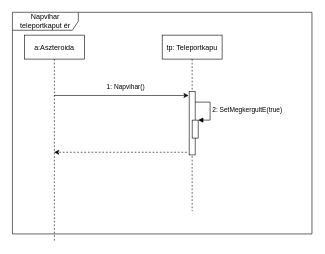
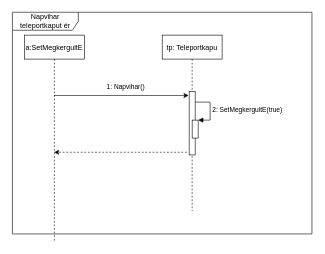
(54, 47) -> (54, 47)
